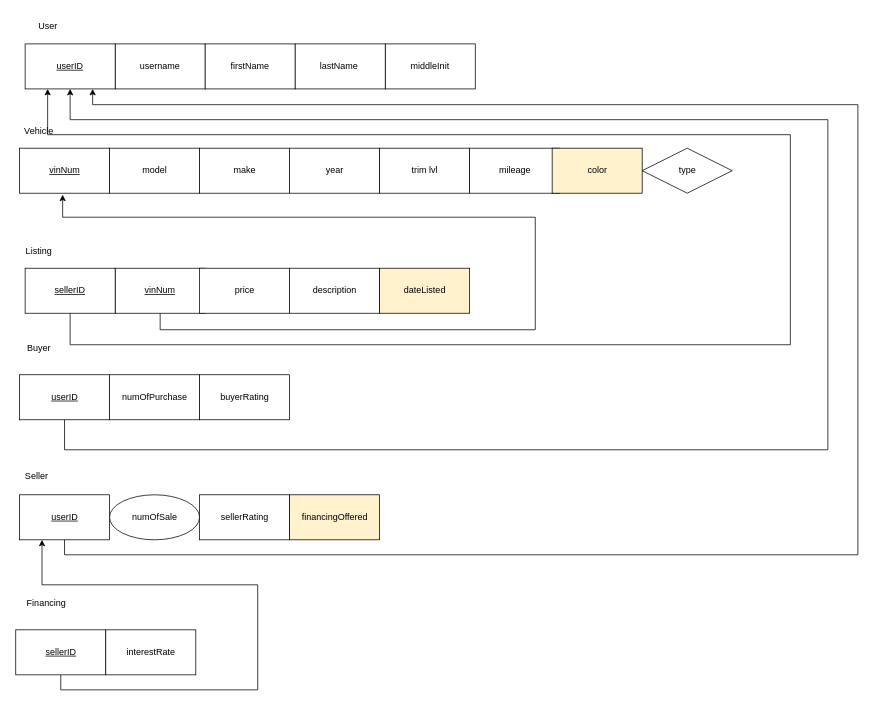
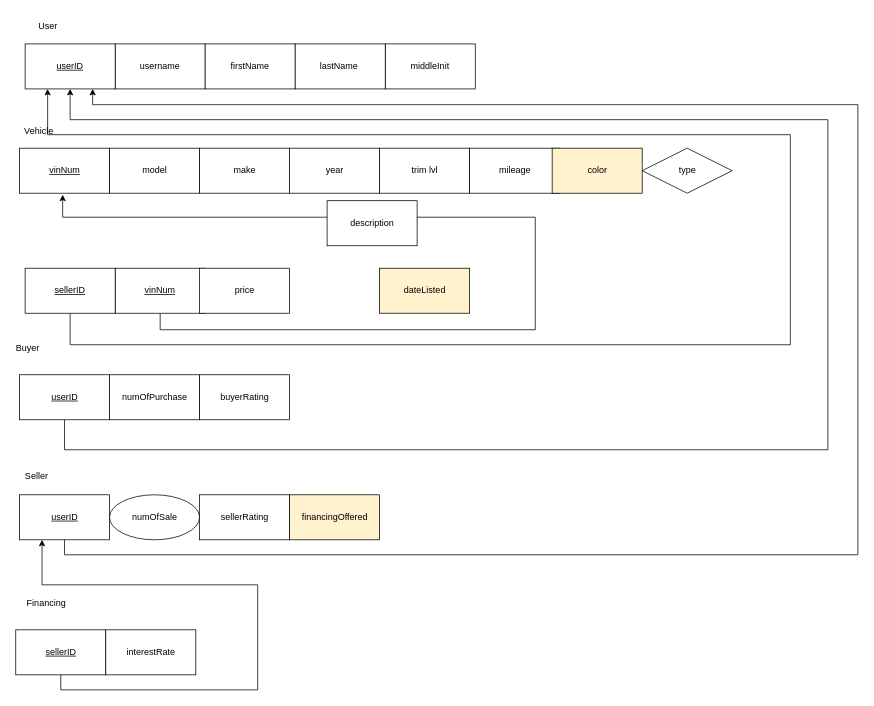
(38, 251) -> none
(335, 291) -> (372, 223)
(38, 348) -> (27, 348)
